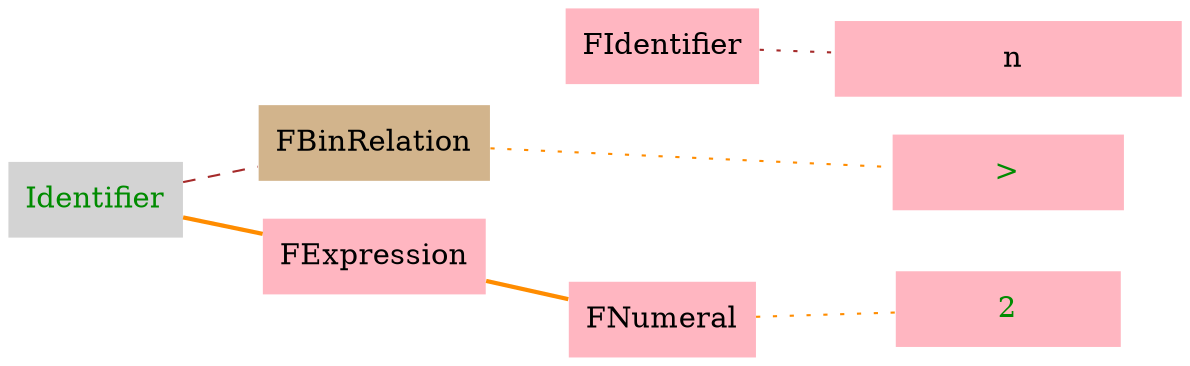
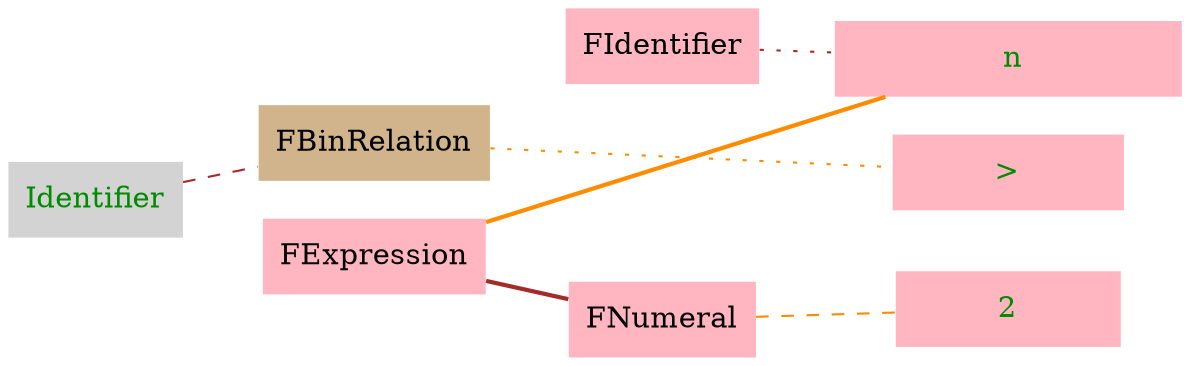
(1008, 59) -> (1008, 59)
(223, 226) -> (646, 172)
(527, 290) -> (527, 290)
(826, 315) -> (826, 315)
